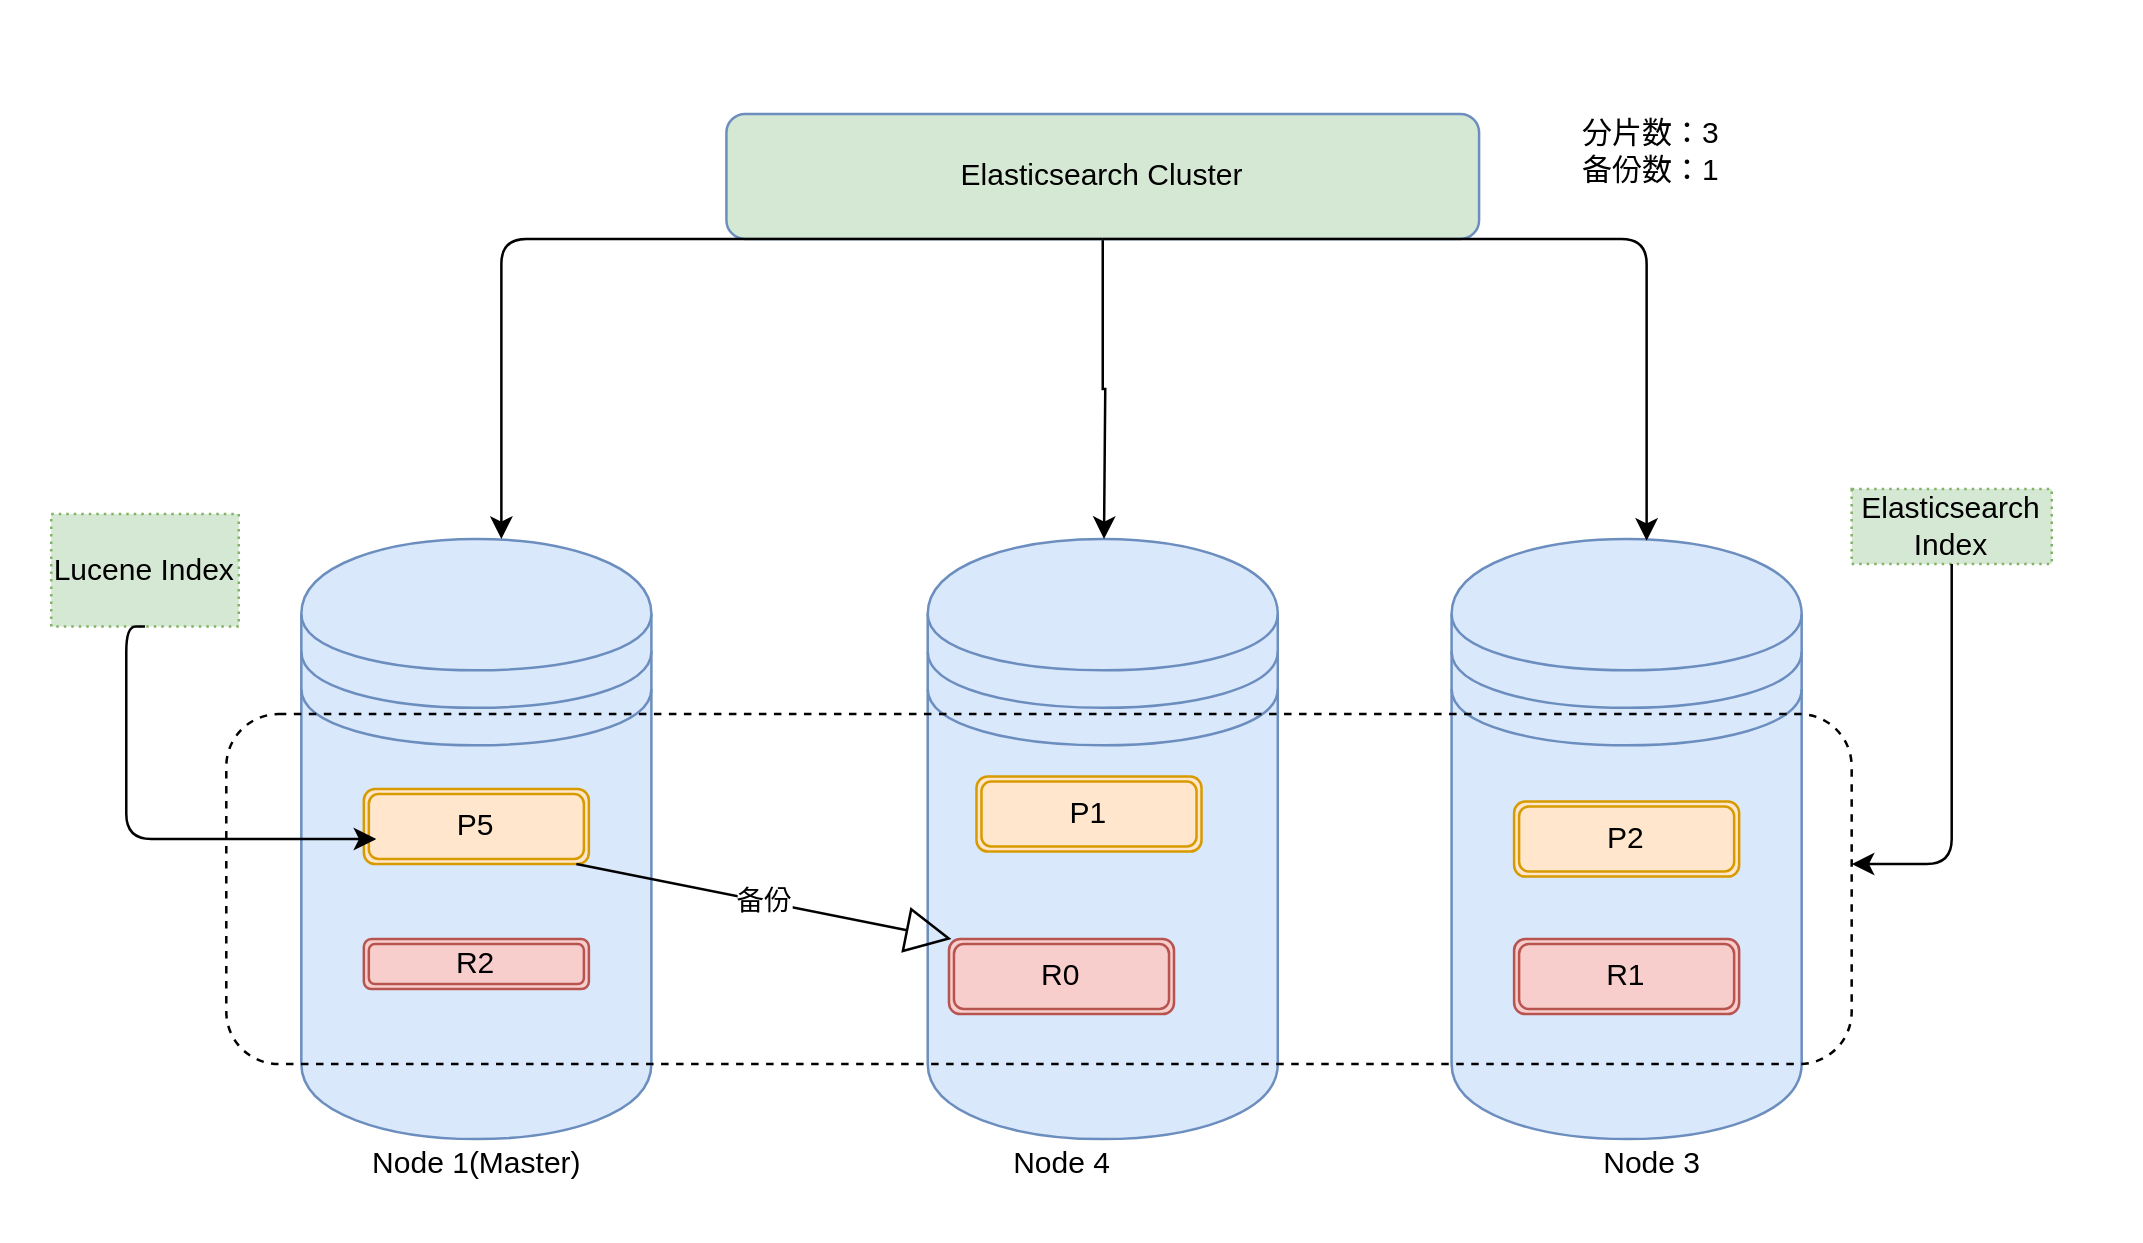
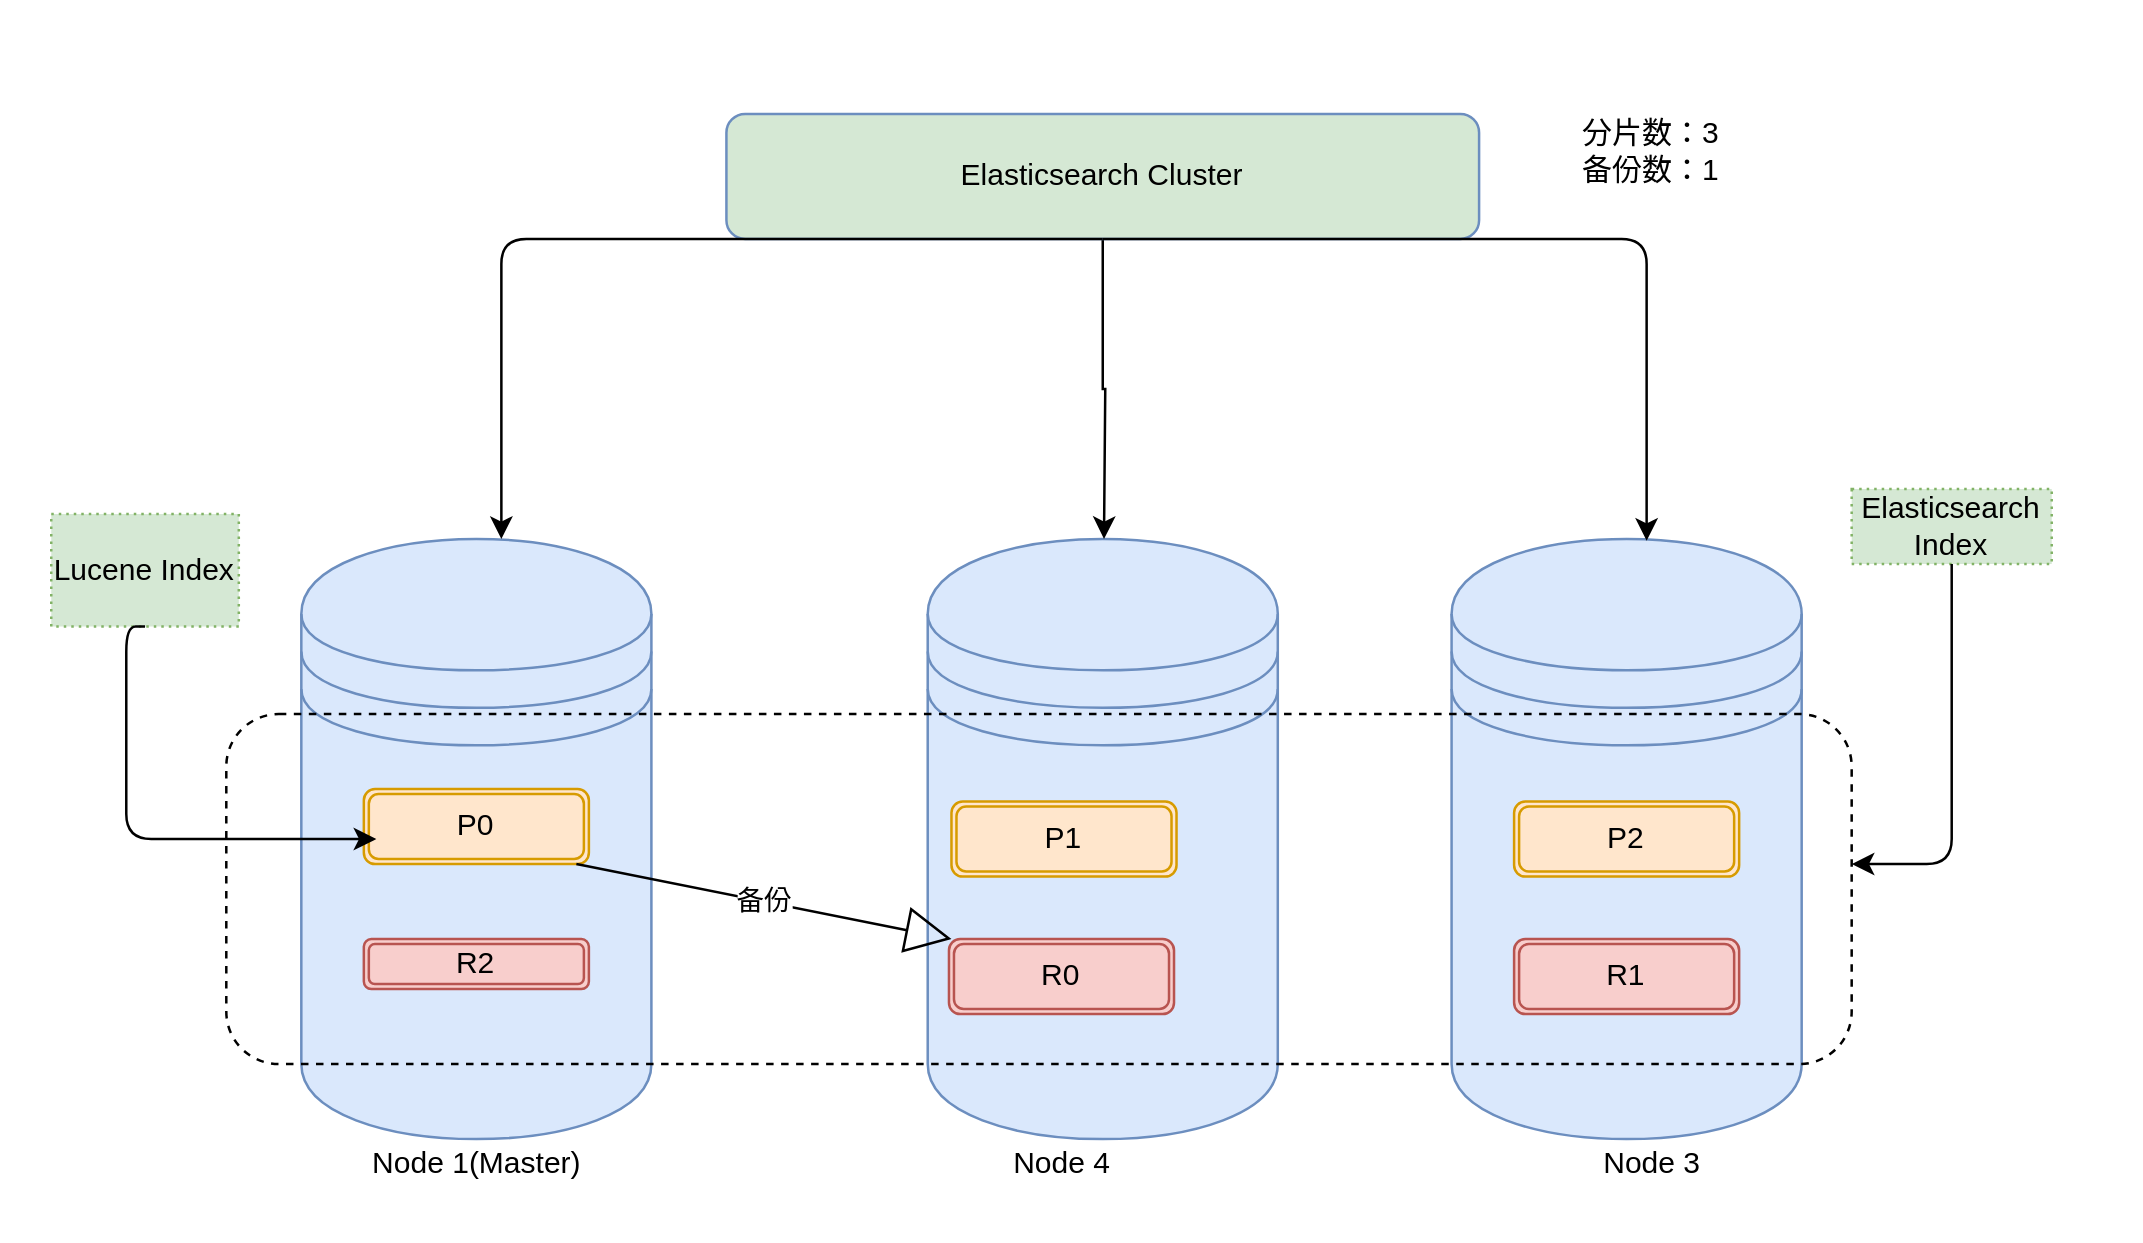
(1089, 814) -> (1064, 839)
(476, 826) -> (476, 826)
